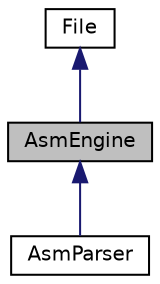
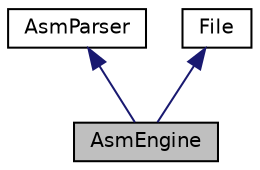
(80, 209) -> (117, 94)
